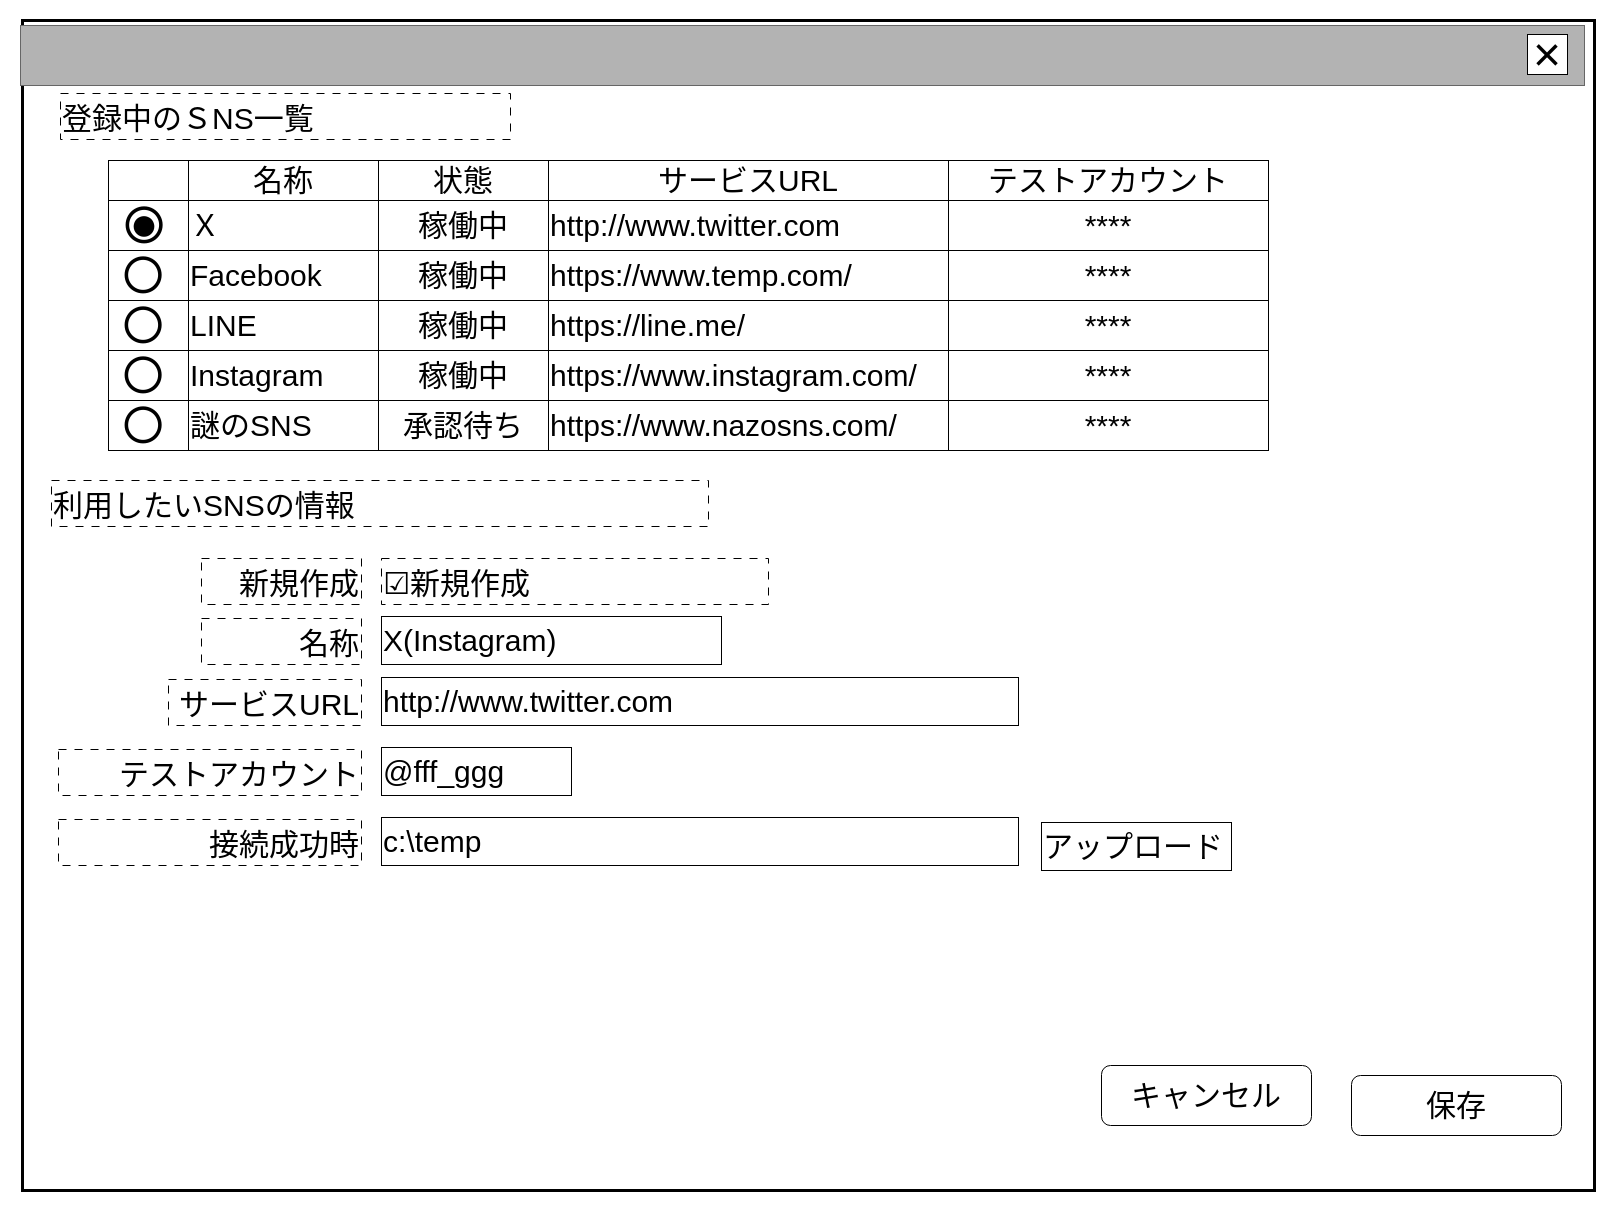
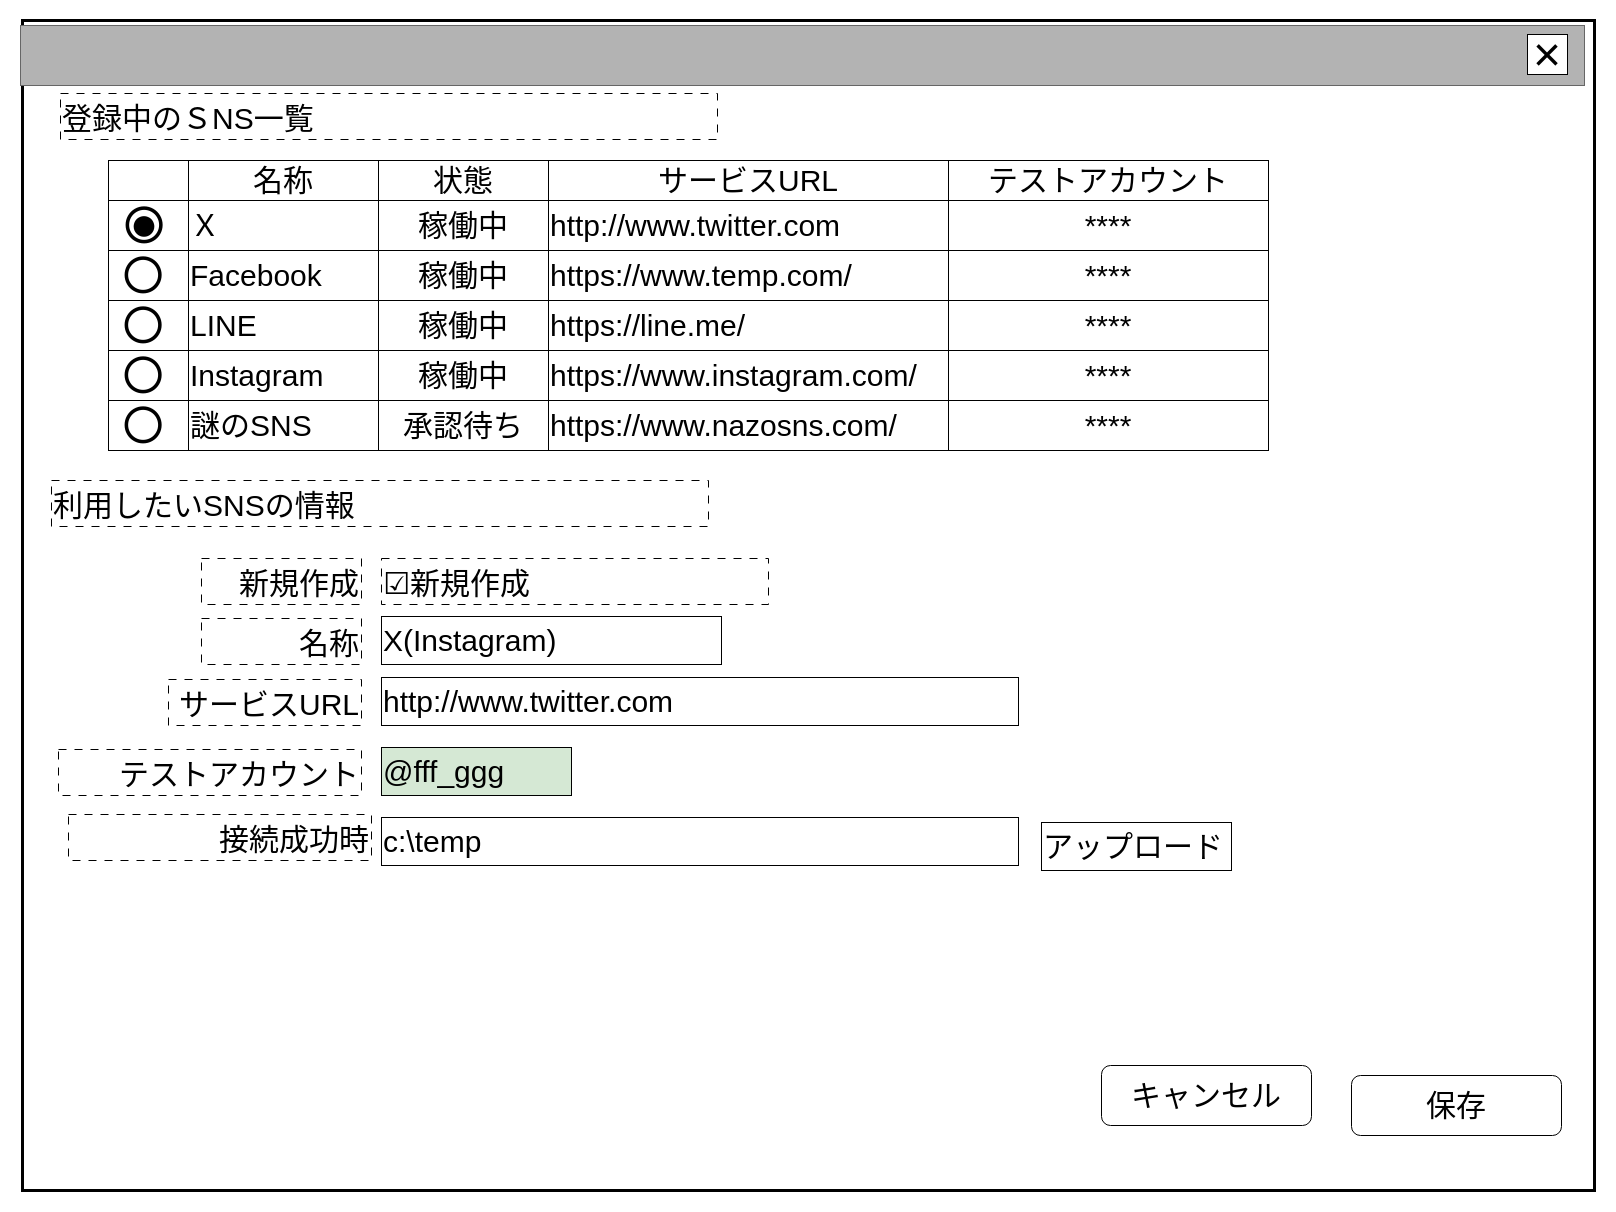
(286, 117) -> (389, 117)
(477, 772) -> (477, 772)
(210, 843) -> (220, 838)
